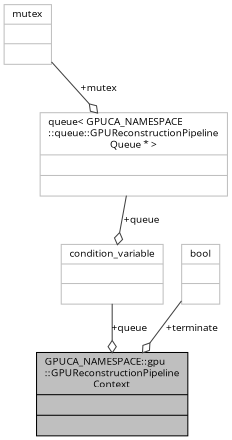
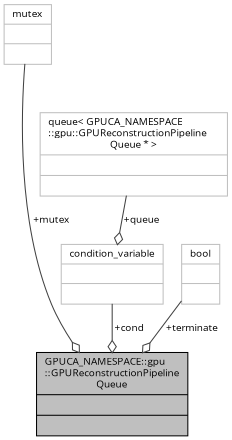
(70, 83) -> (27, 207)
(134, 133) -> (128, 133)
(128, 328) -> (128, 328)
(112, 384) -> (112, 384)
